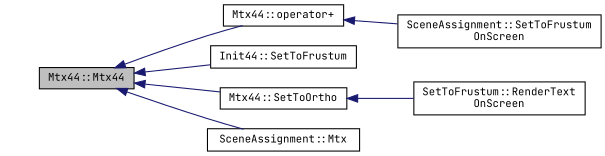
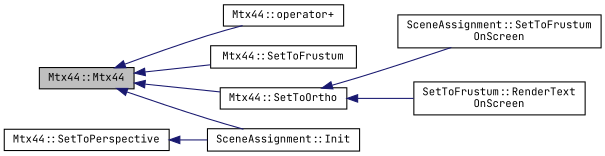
(376, 22) -> (392, 67)
(284, 57) -> (284, 57)
none -> (87, 140)
(284, 140) -> (284, 140)
